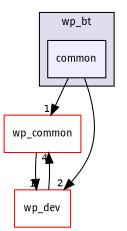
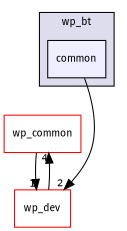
(62, 93) -> none
